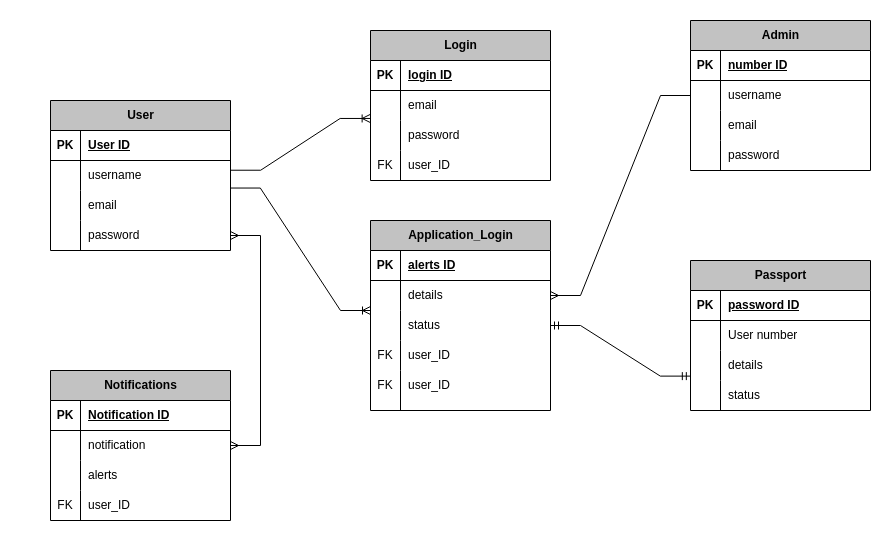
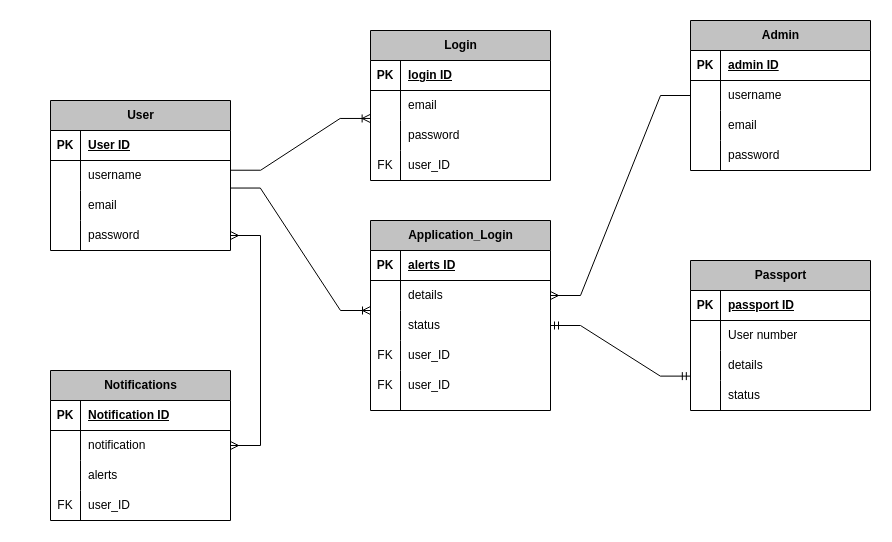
(757, 66) -> (752, 66)
(764, 306) -> (764, 306)
